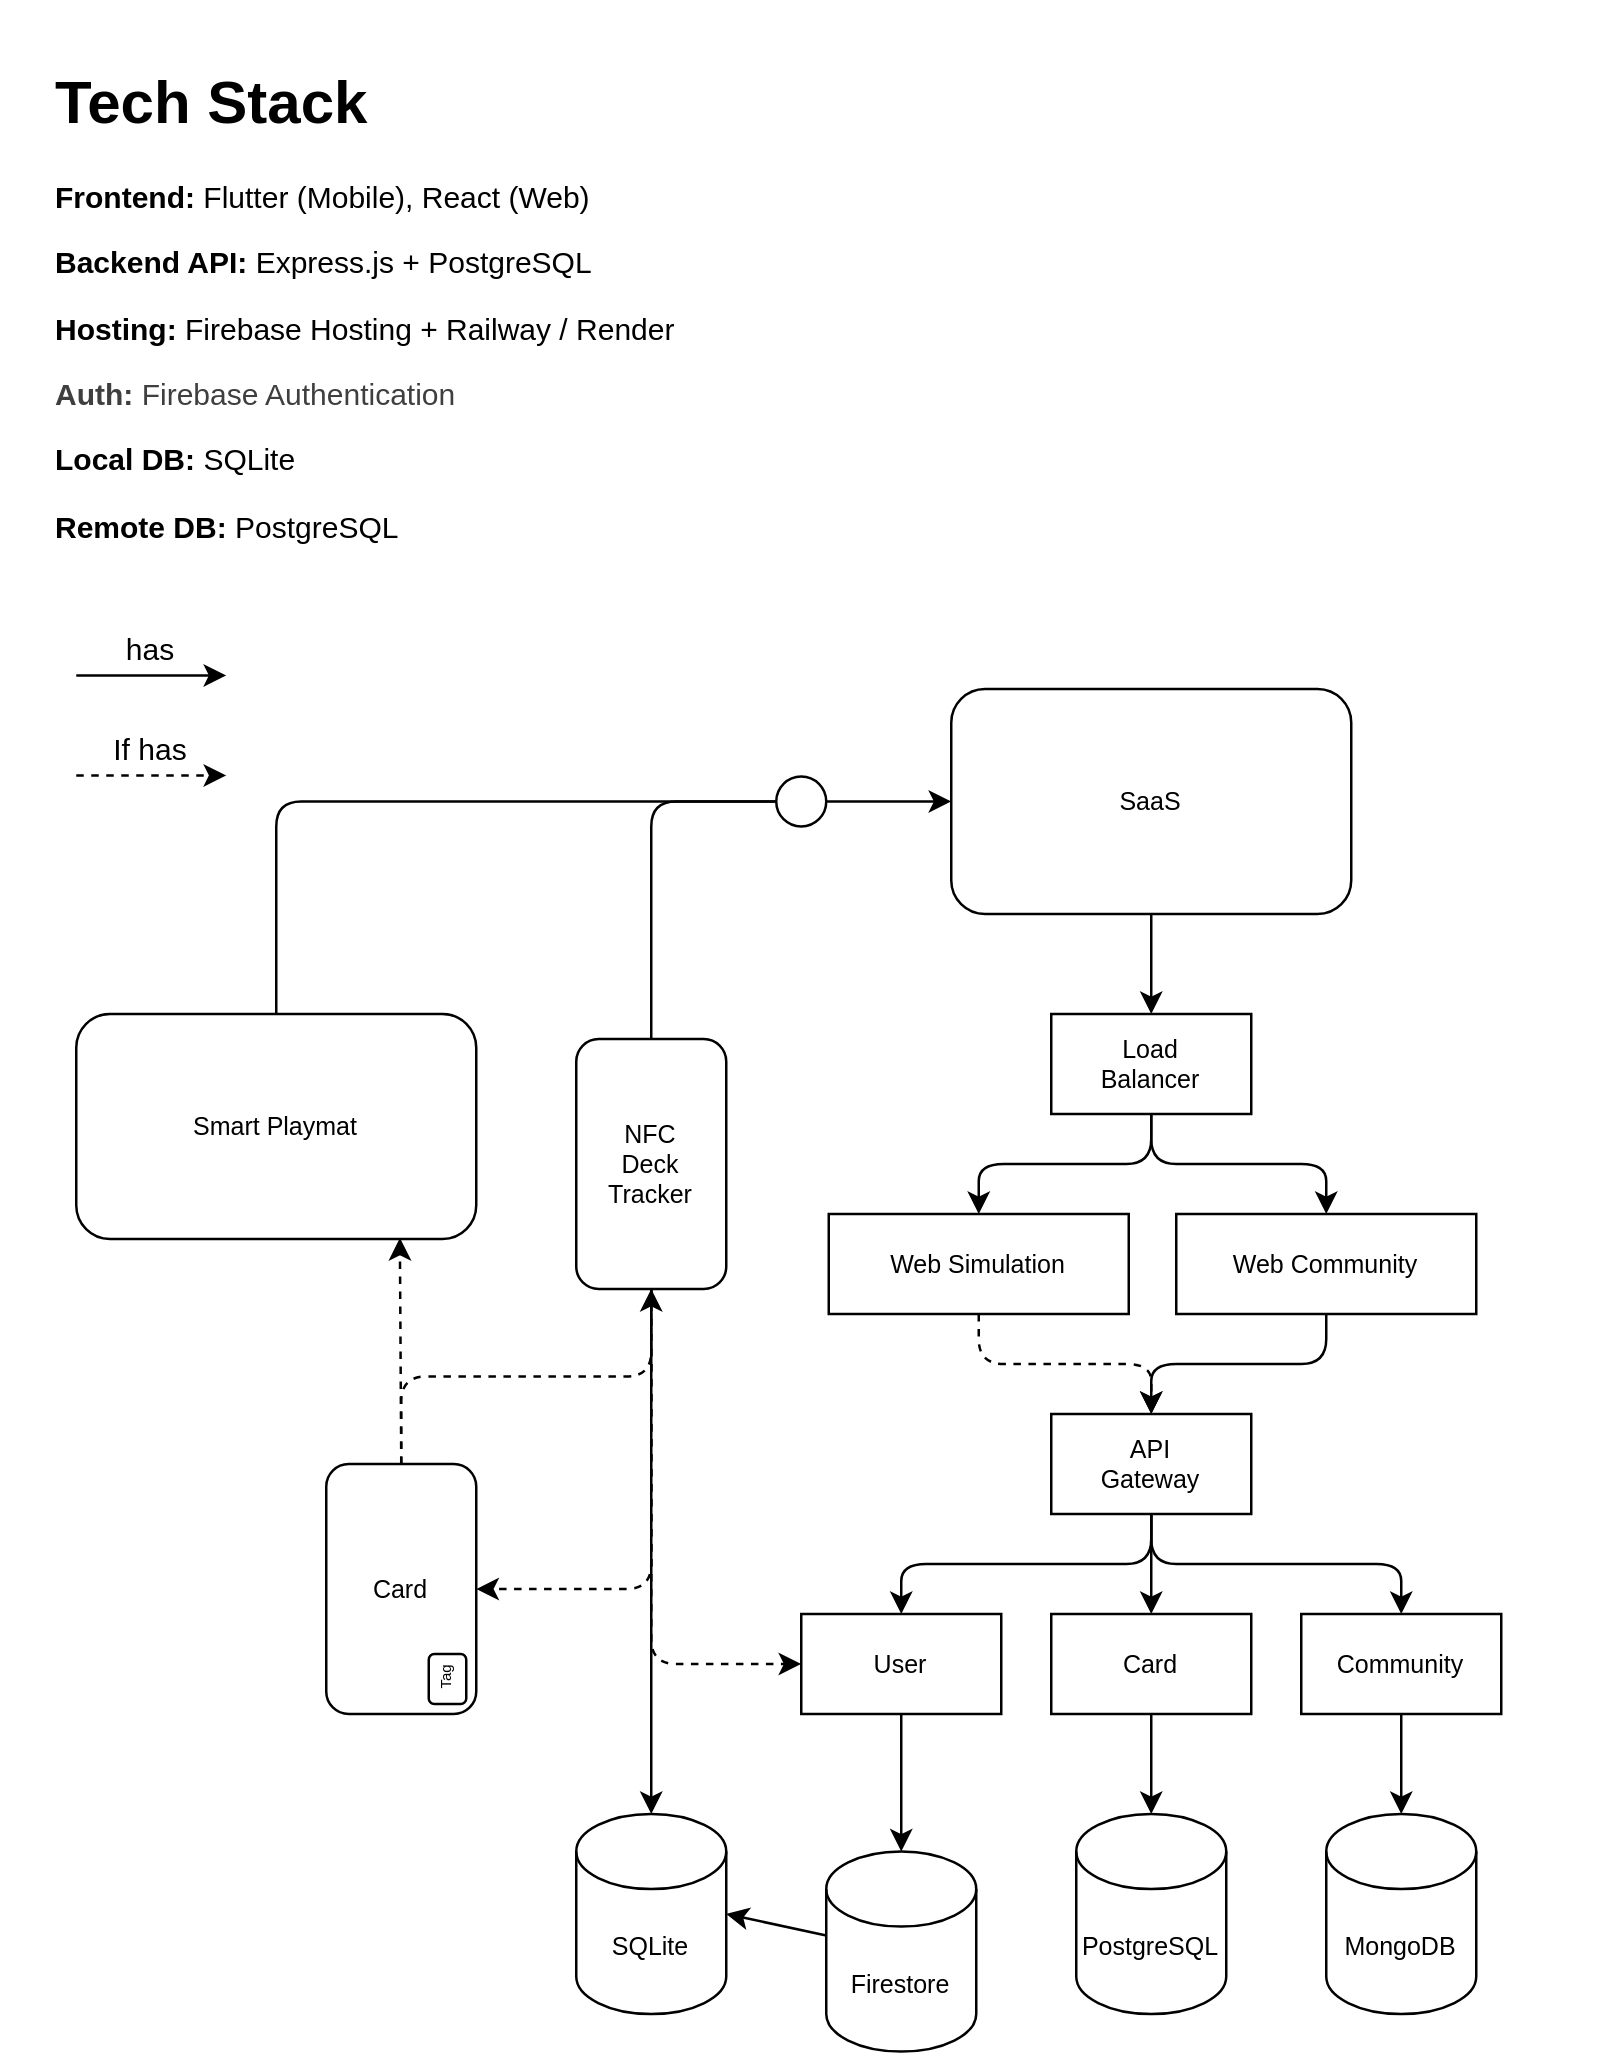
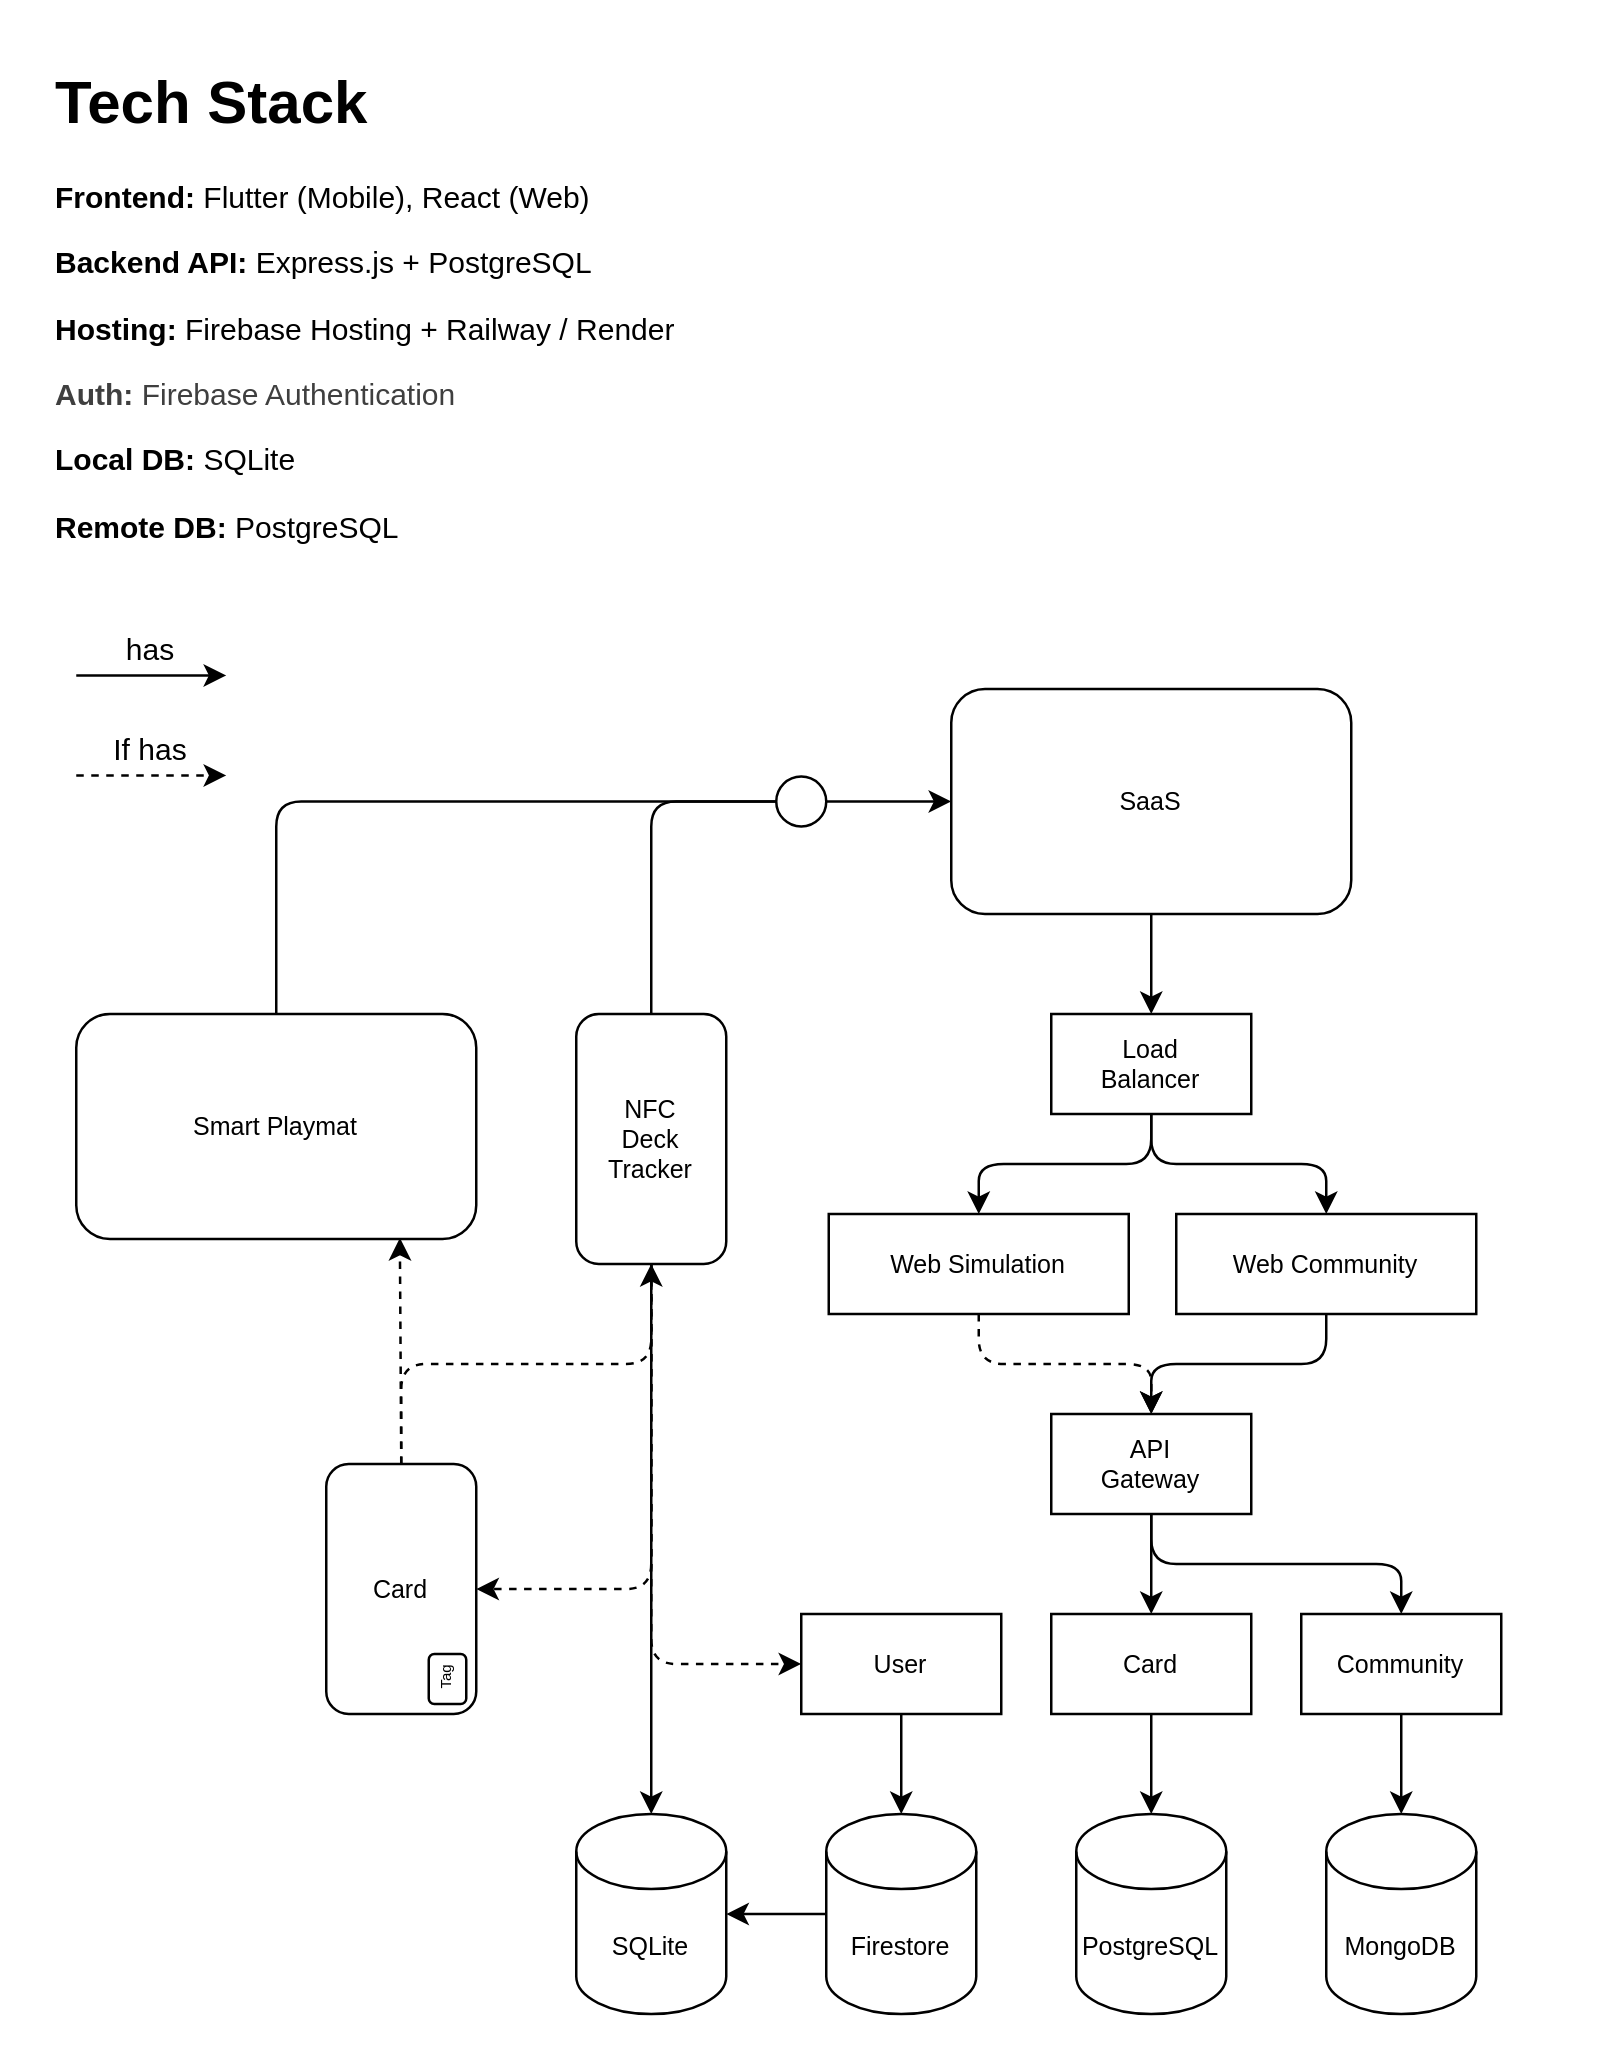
(651, 1164) -> (651, 1139)
(1014, 1564) -> none
(901, 1951) -> (901, 1914)
